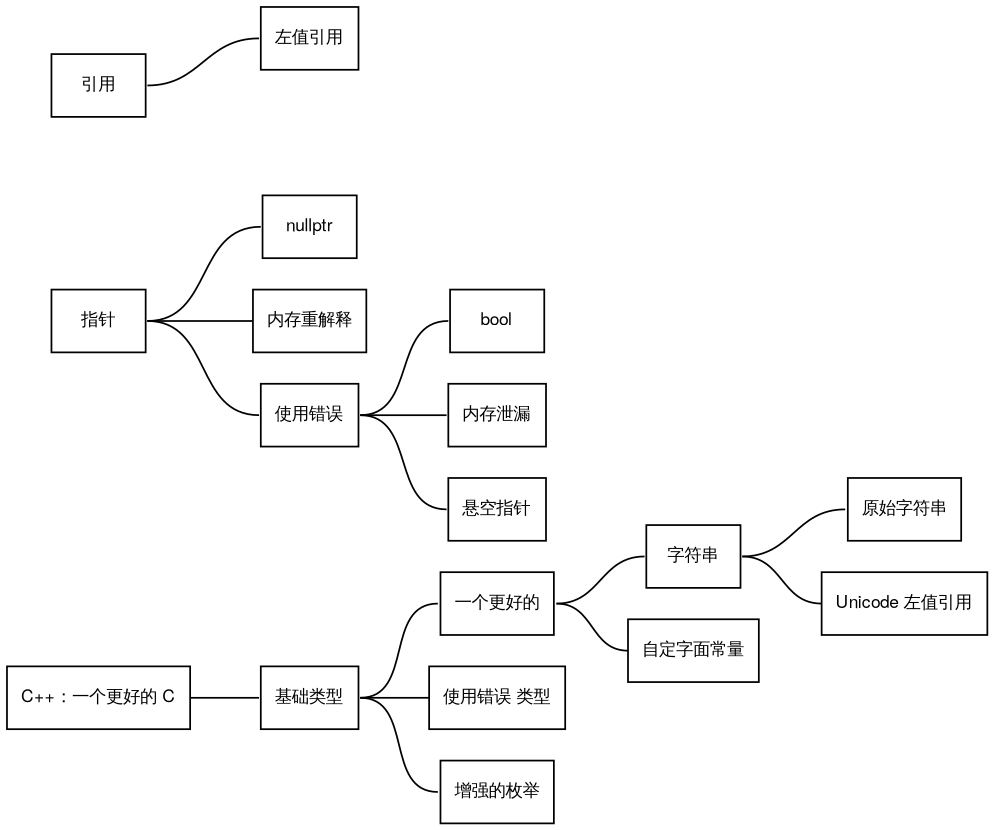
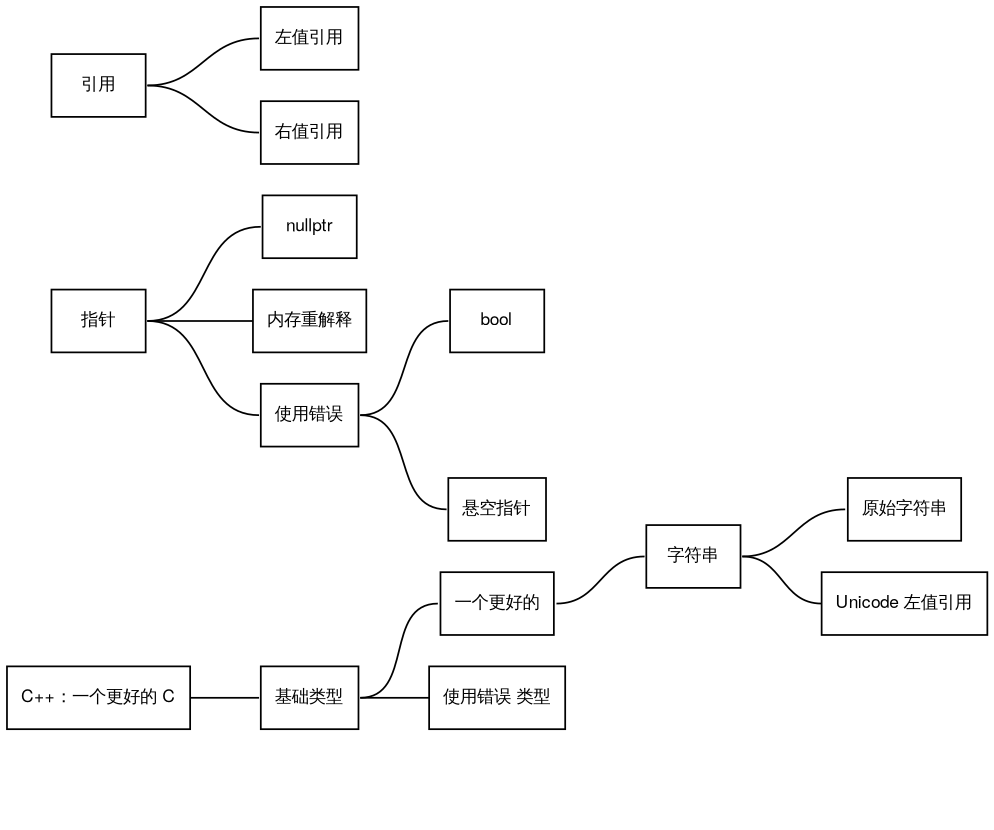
none -> (310, 133)
(497, 415) -> none
(693, 651) -> none
(497, 792) -> none
